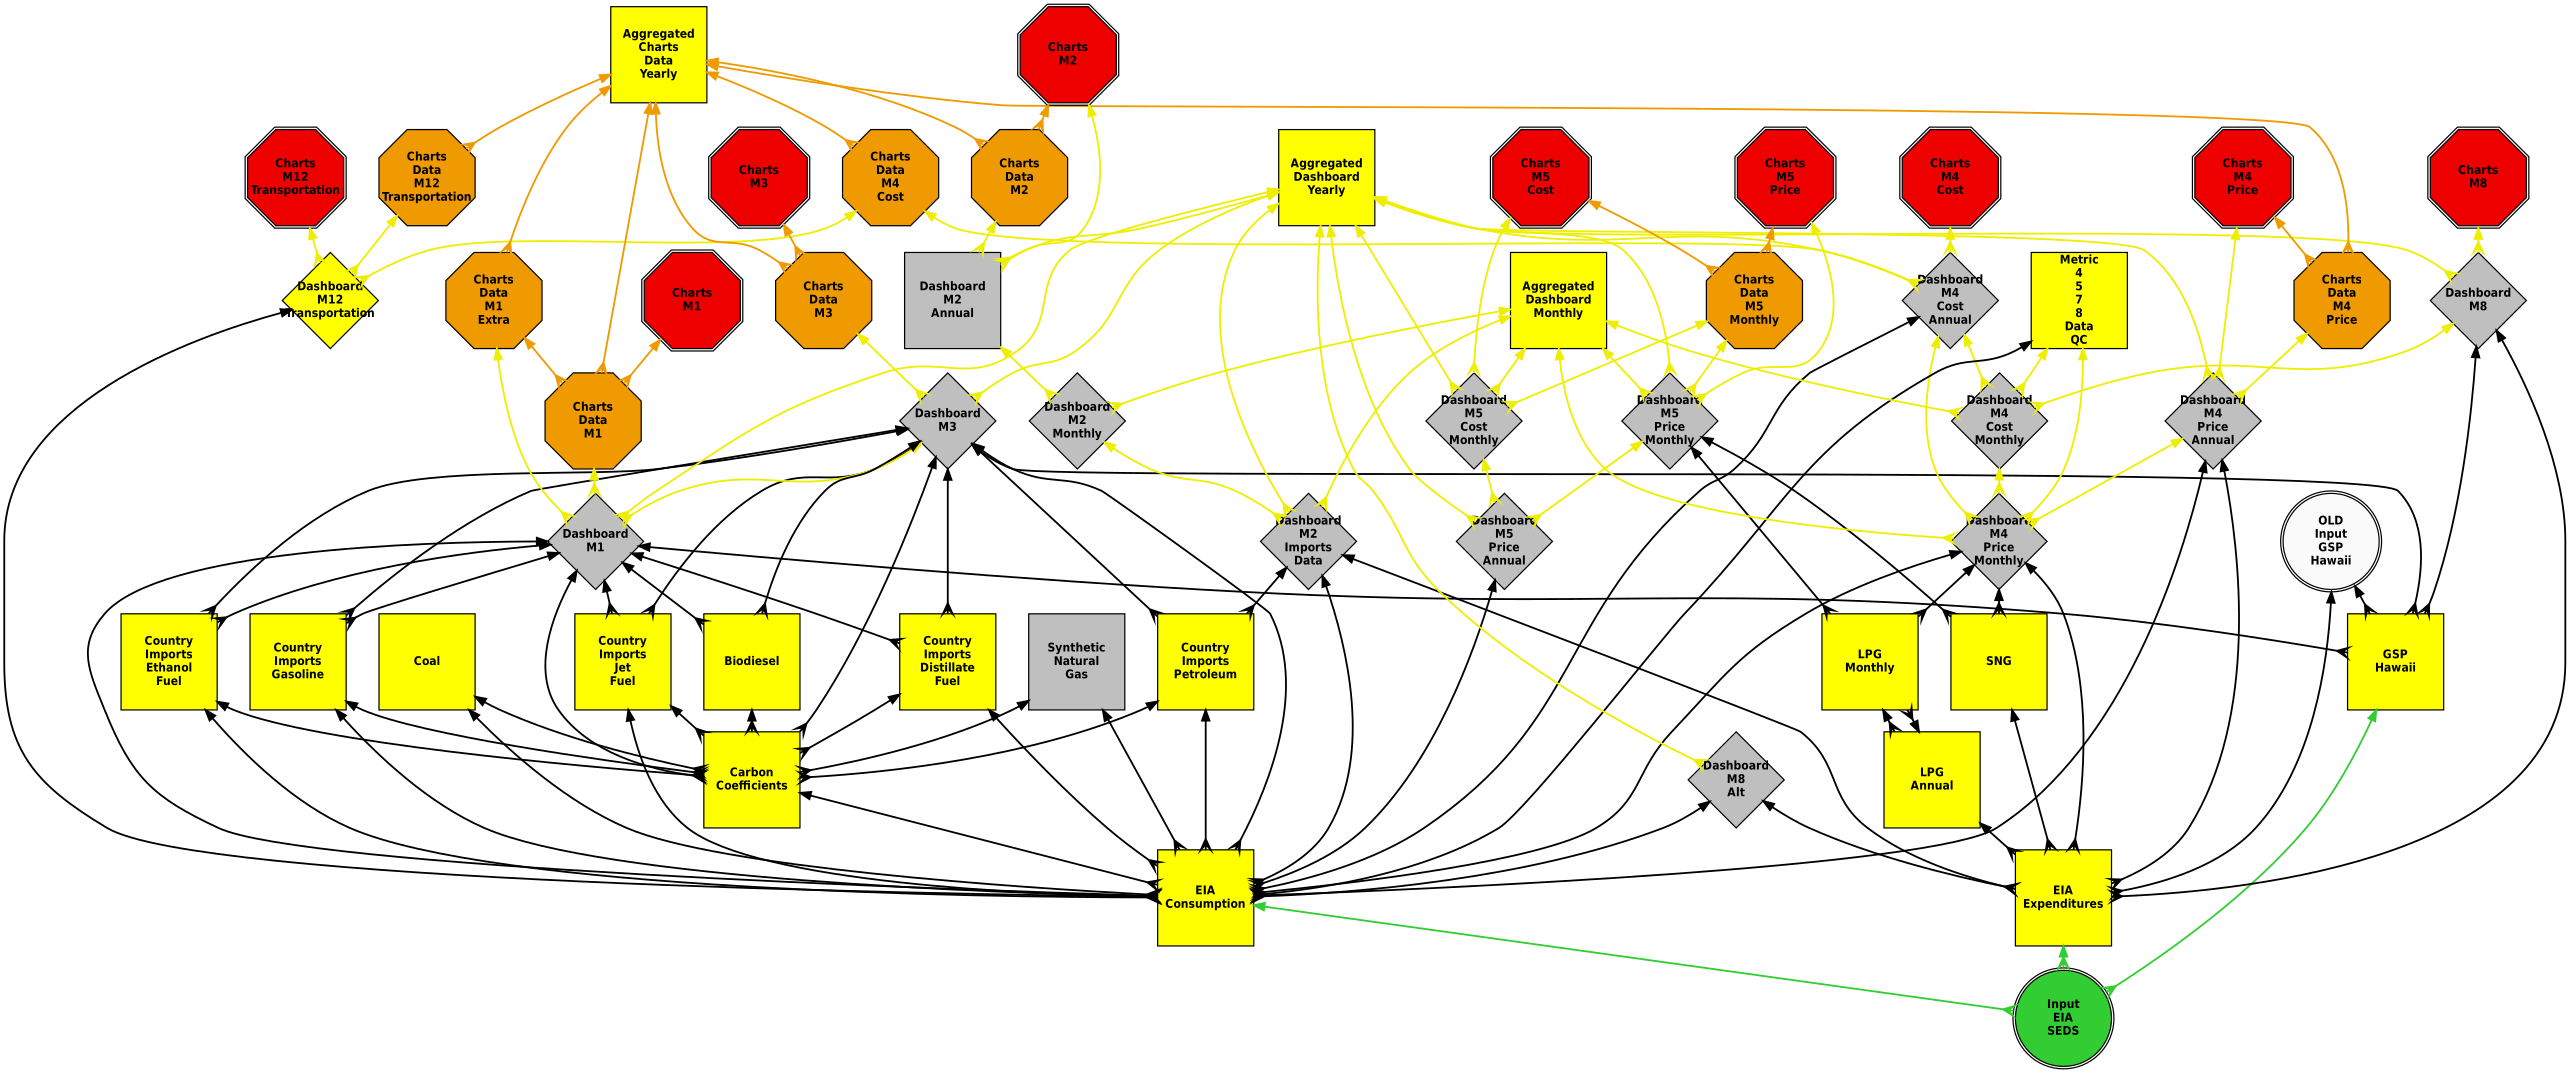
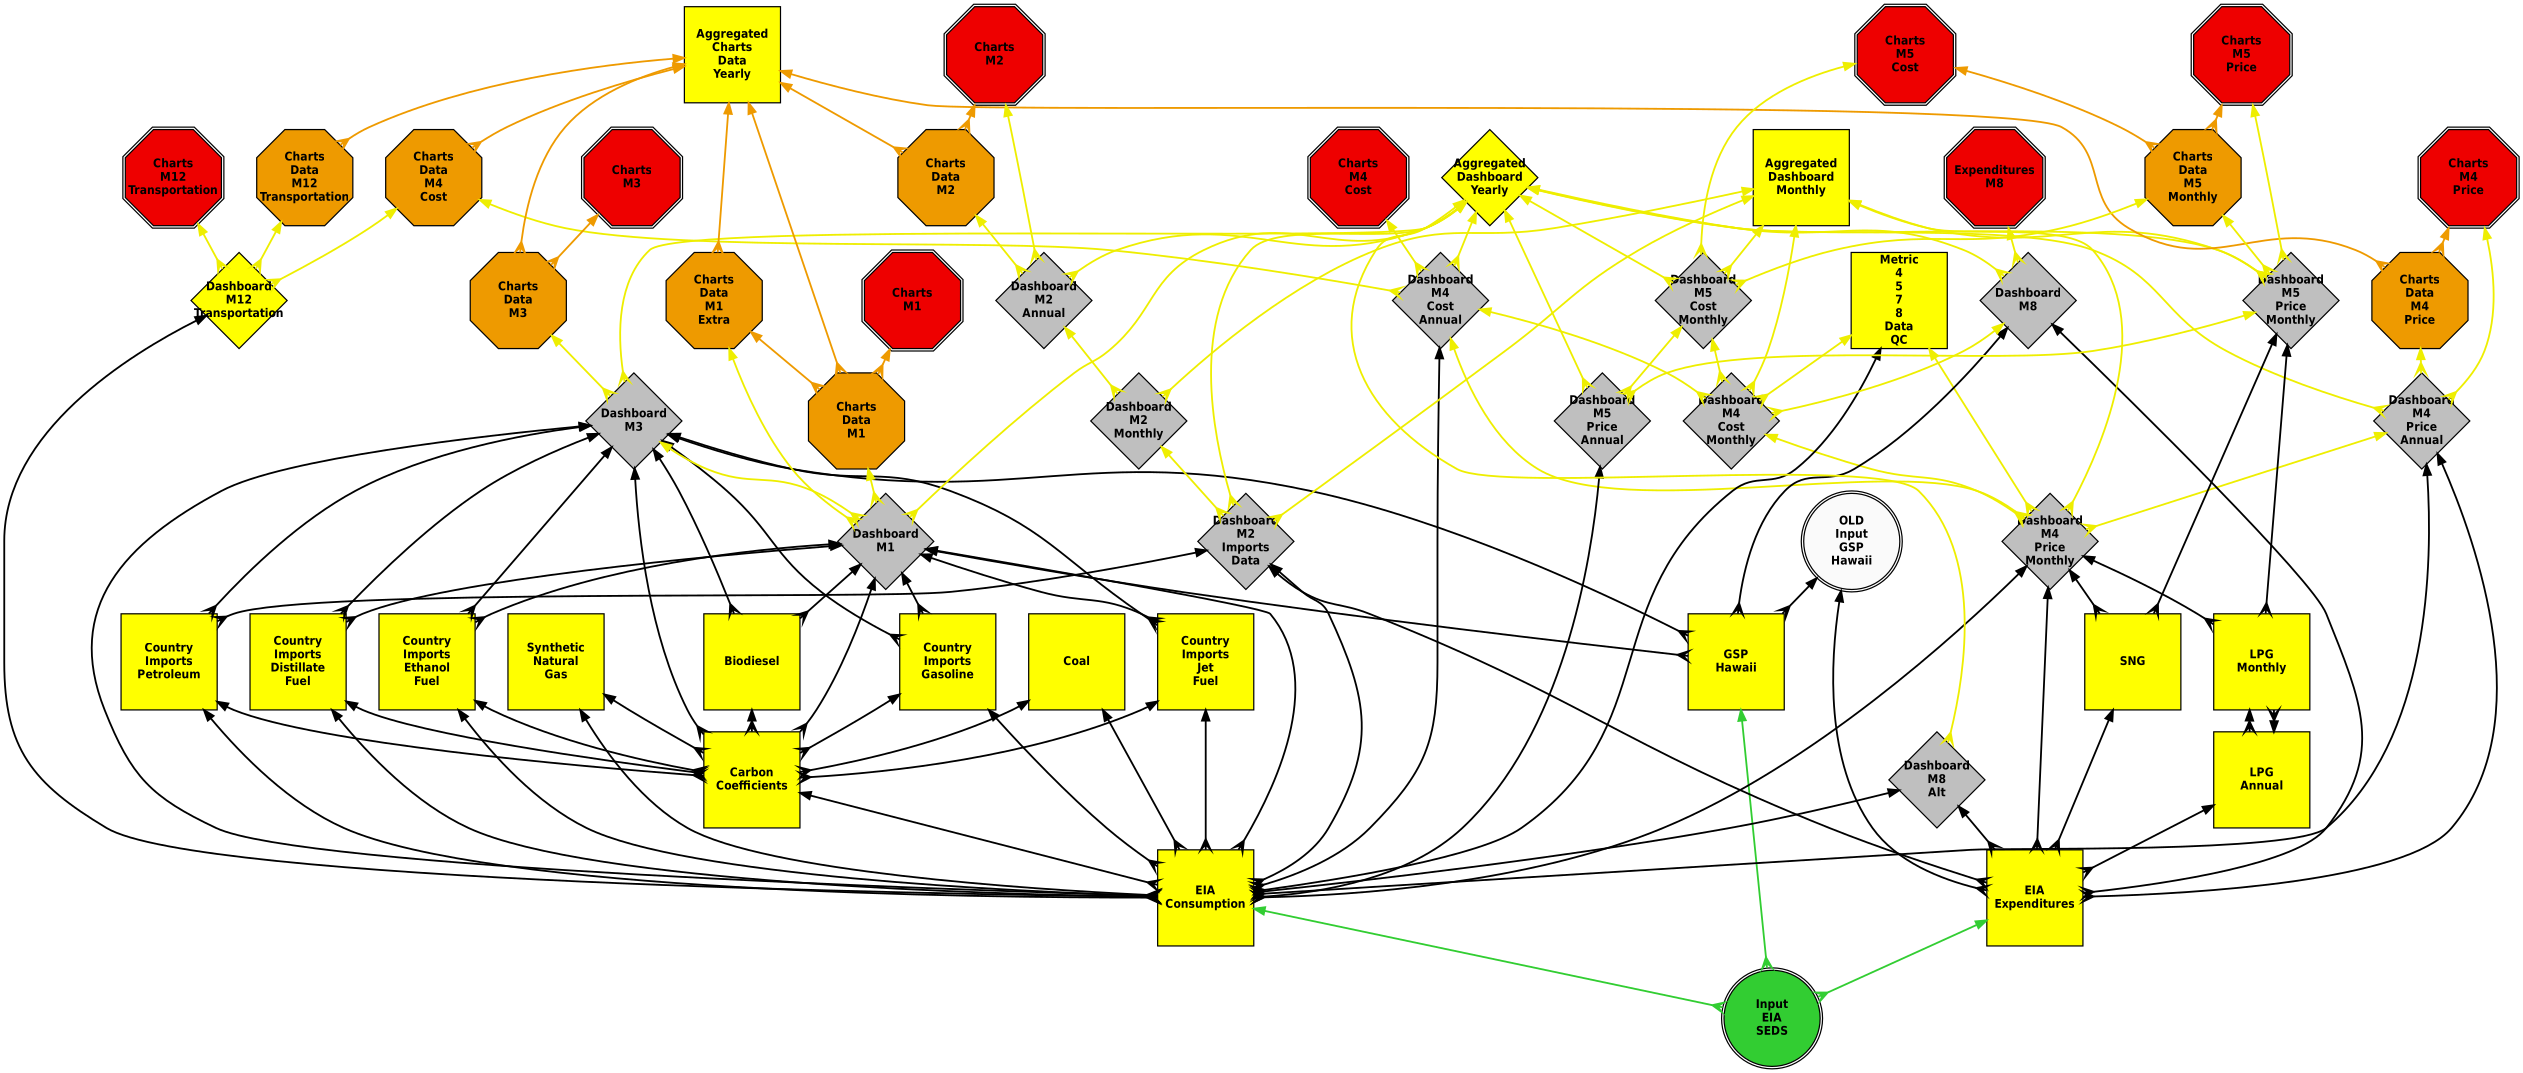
(1327, 178) -> (1490, 178)
(2478, 178) -> (1995, 178)
(953, 301) -> (1044, 301)
none -> (1717, 359)
(1077, 662) -> (556, 662)
